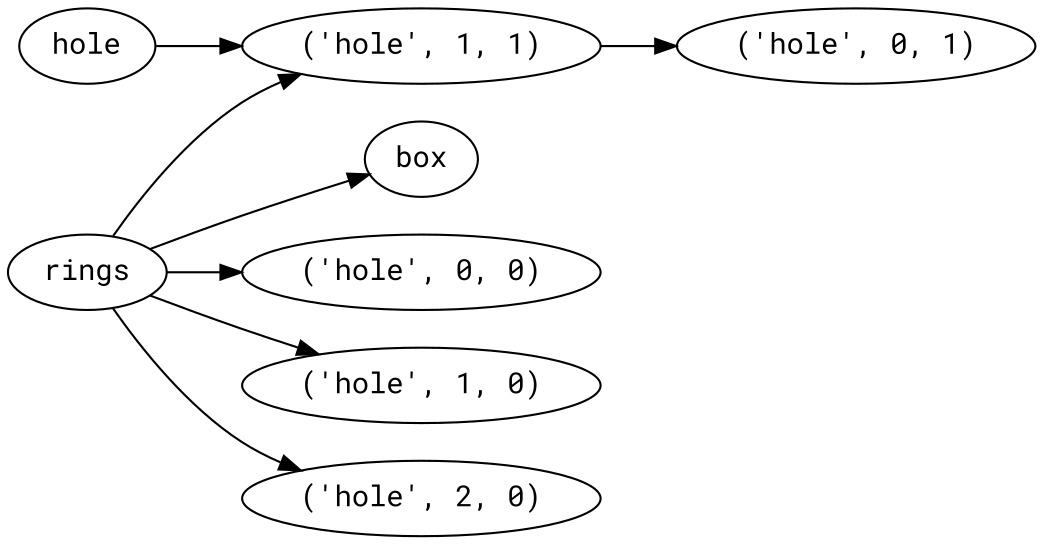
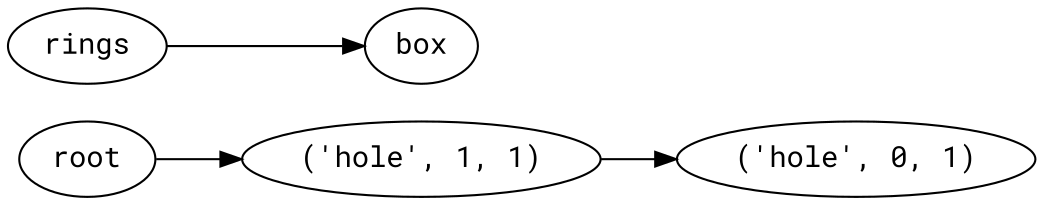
(87, 46) -> (87, 159)
(187, 148) -> none
(421, 272) -> none
(421, 385) -> none
(421, 498) -> none
